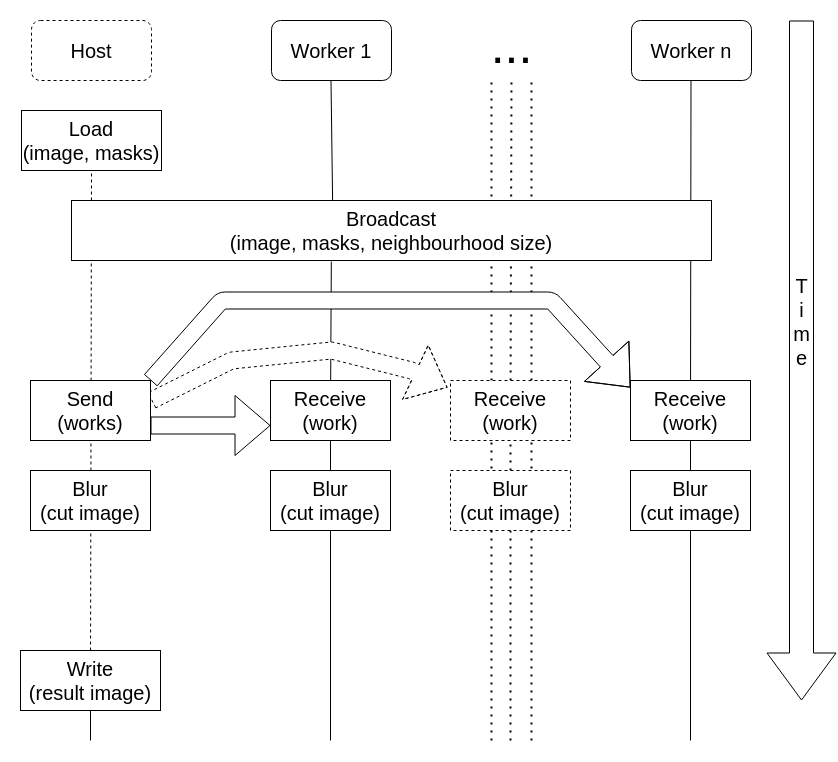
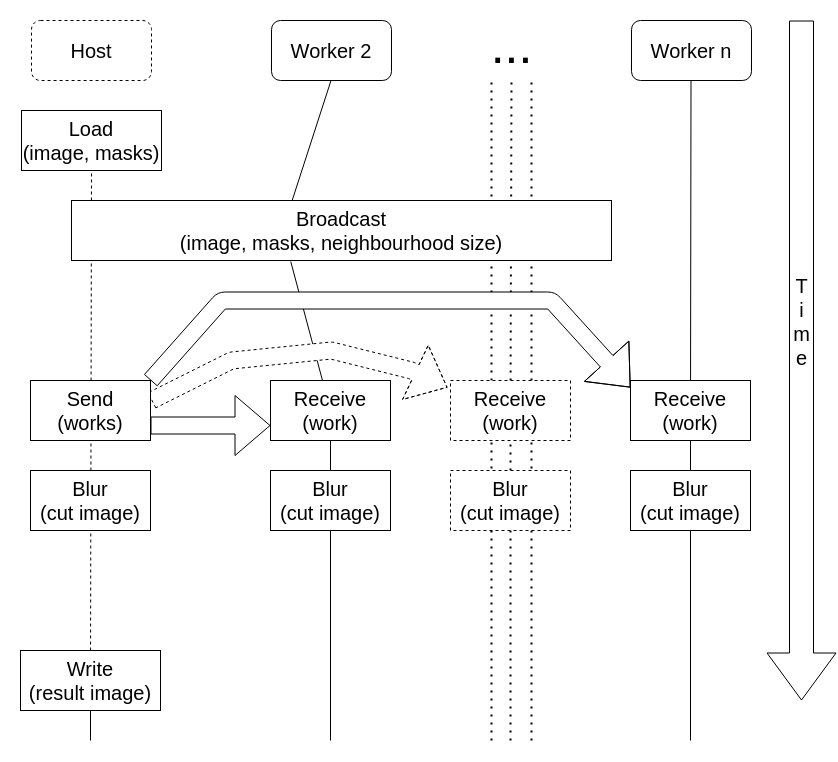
(332, 51) -> (332, 51)
(392, 231) -> (342, 231)
